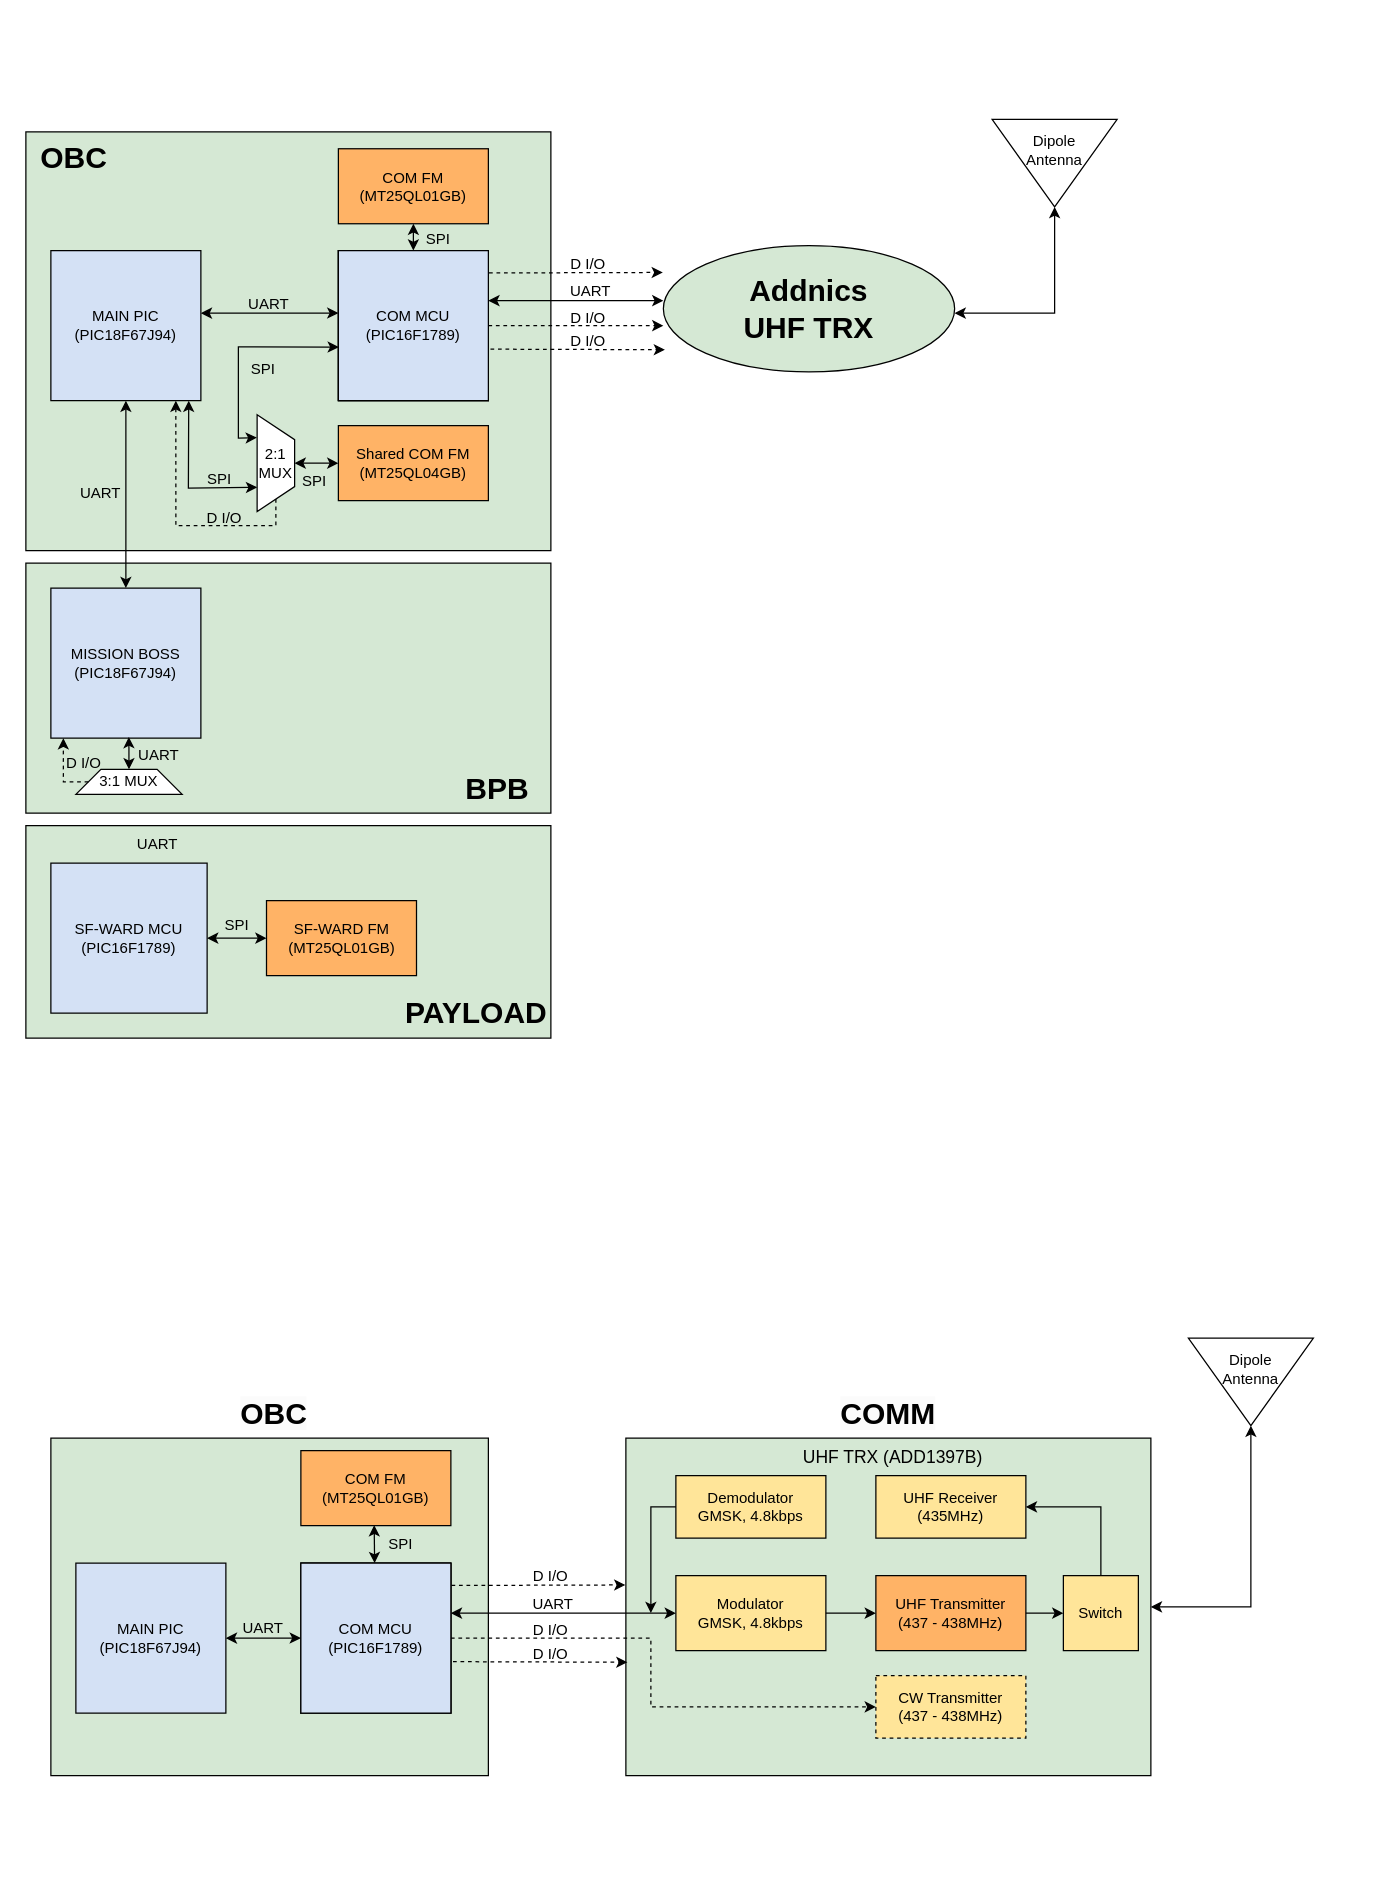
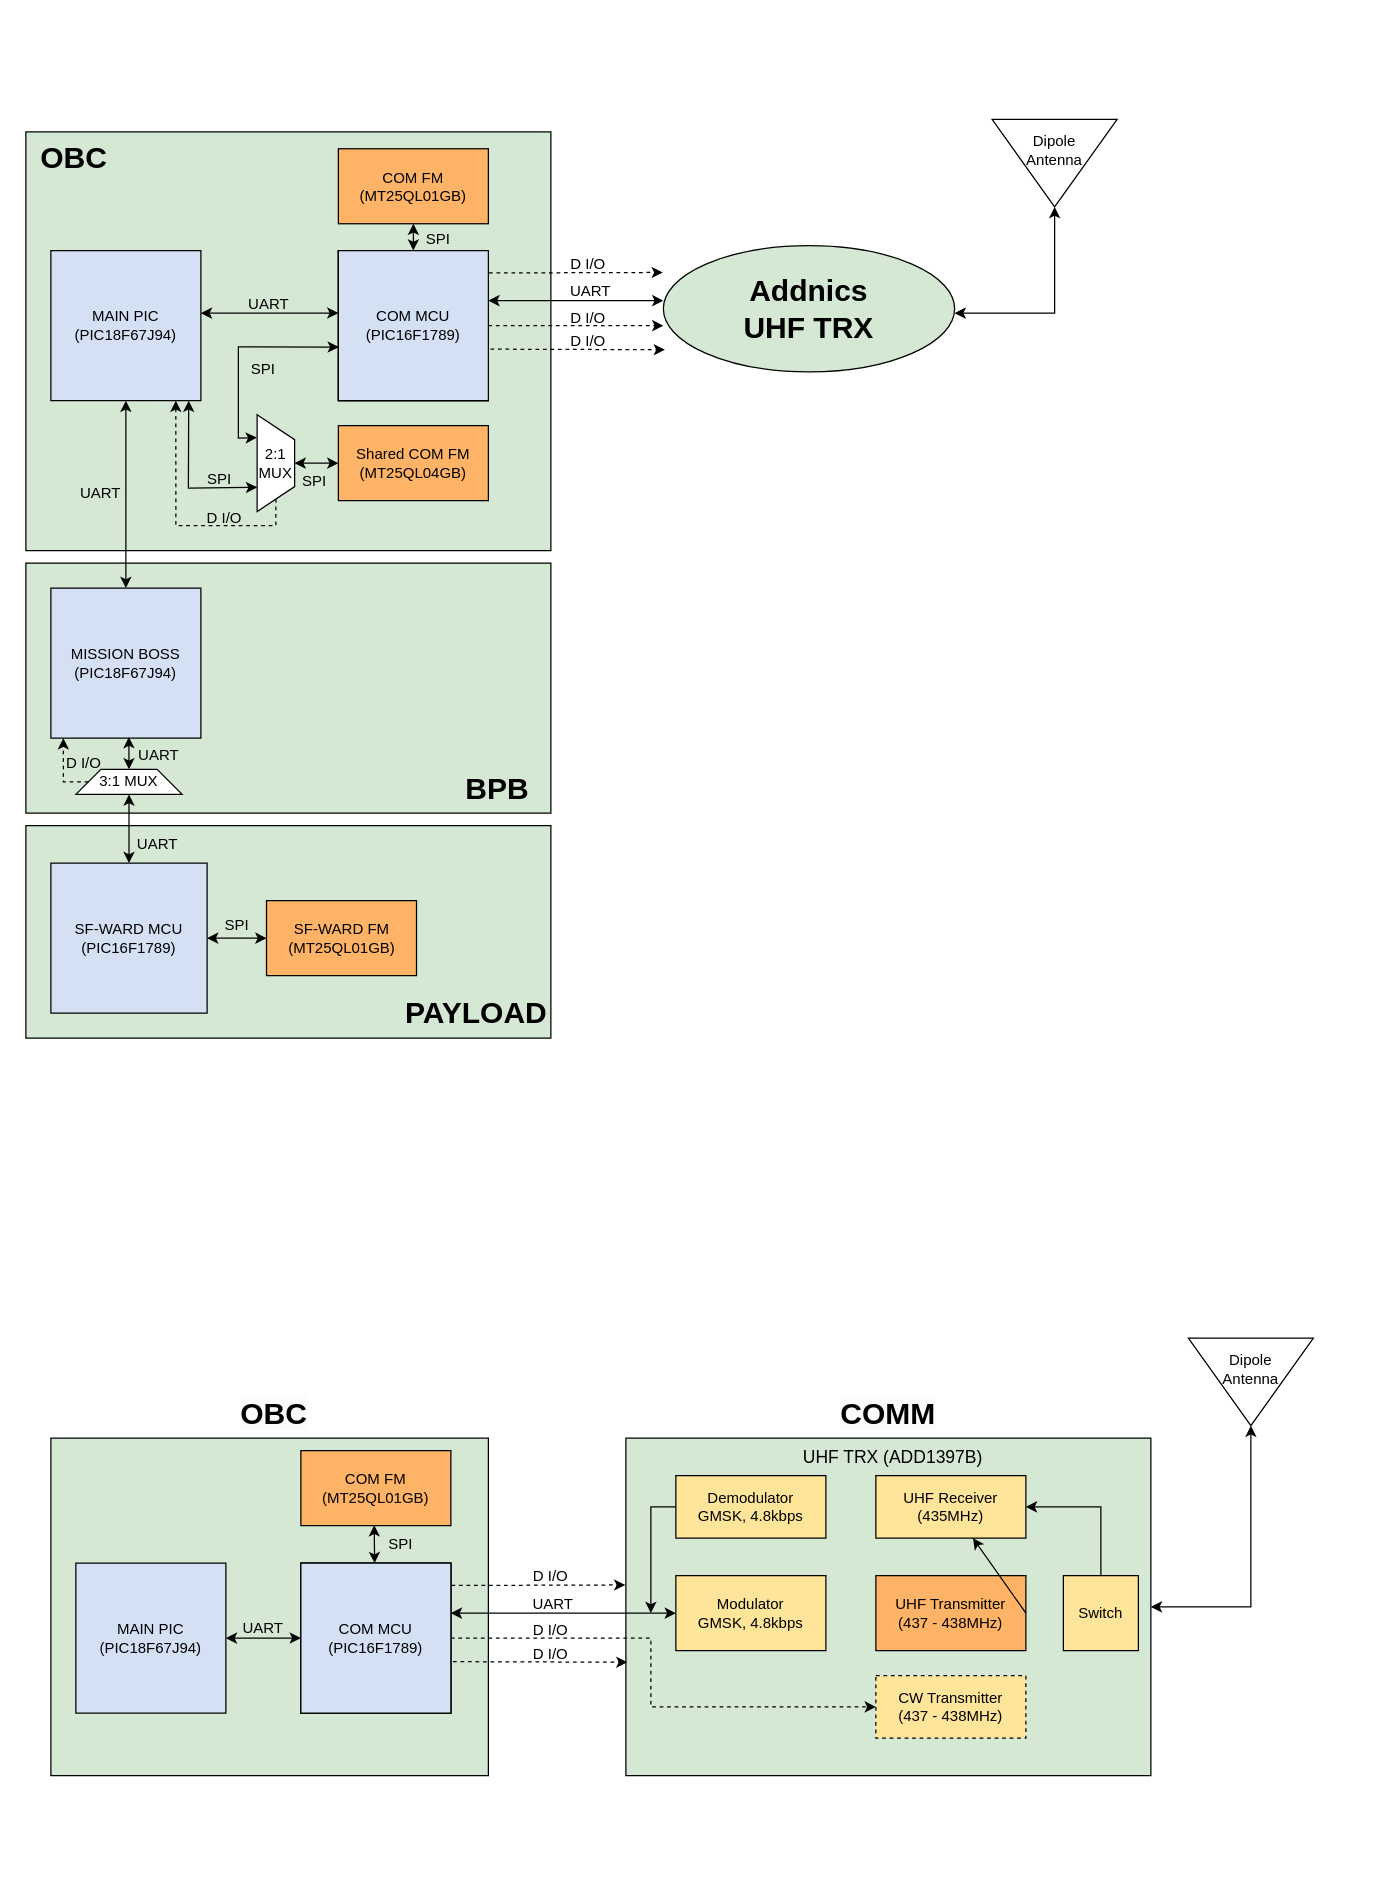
none -> (129, 829)
(847, 1613) -> none
(1040, 1613) -> (1002, 1579)
